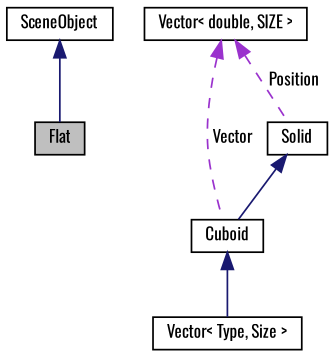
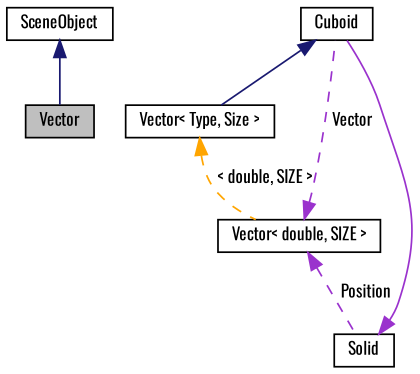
(60, 138) -> (60, 121)
(257, 194) -> (403, 177)
none -> (219, 195)
